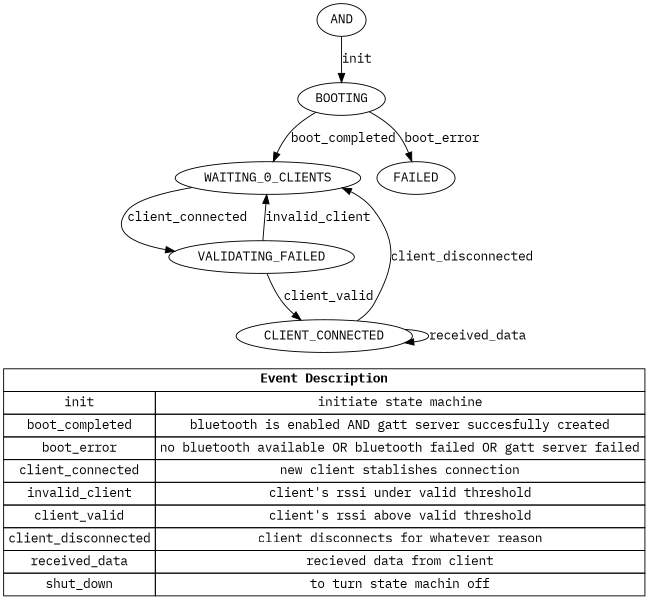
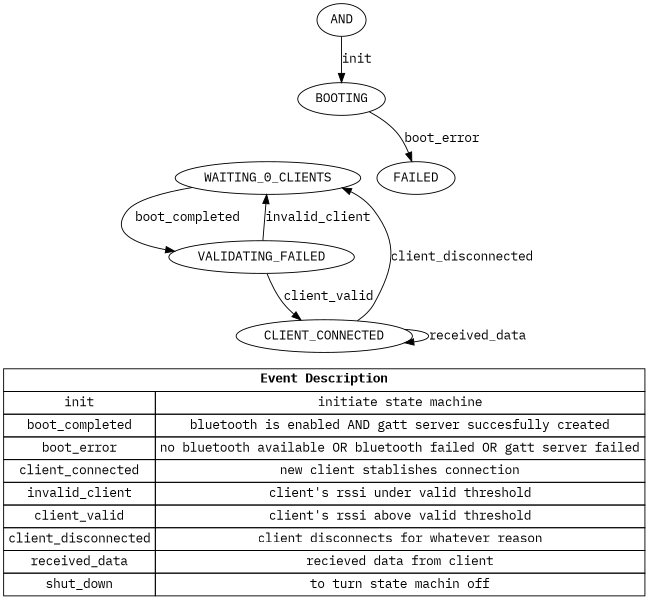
(293, 129) -> none
(188, 218) -> (188, 218)
